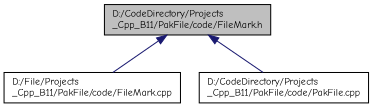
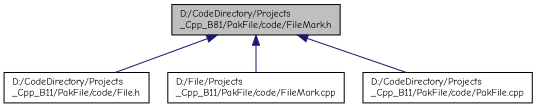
(188, 20) -> (256, 20)
none -> (77, 88)
